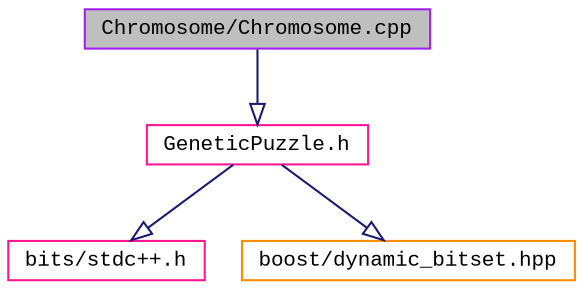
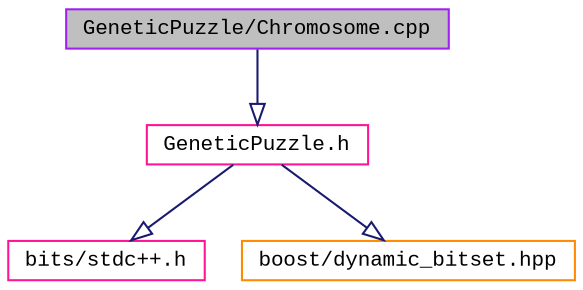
(257, 29) -> (257, 29)
